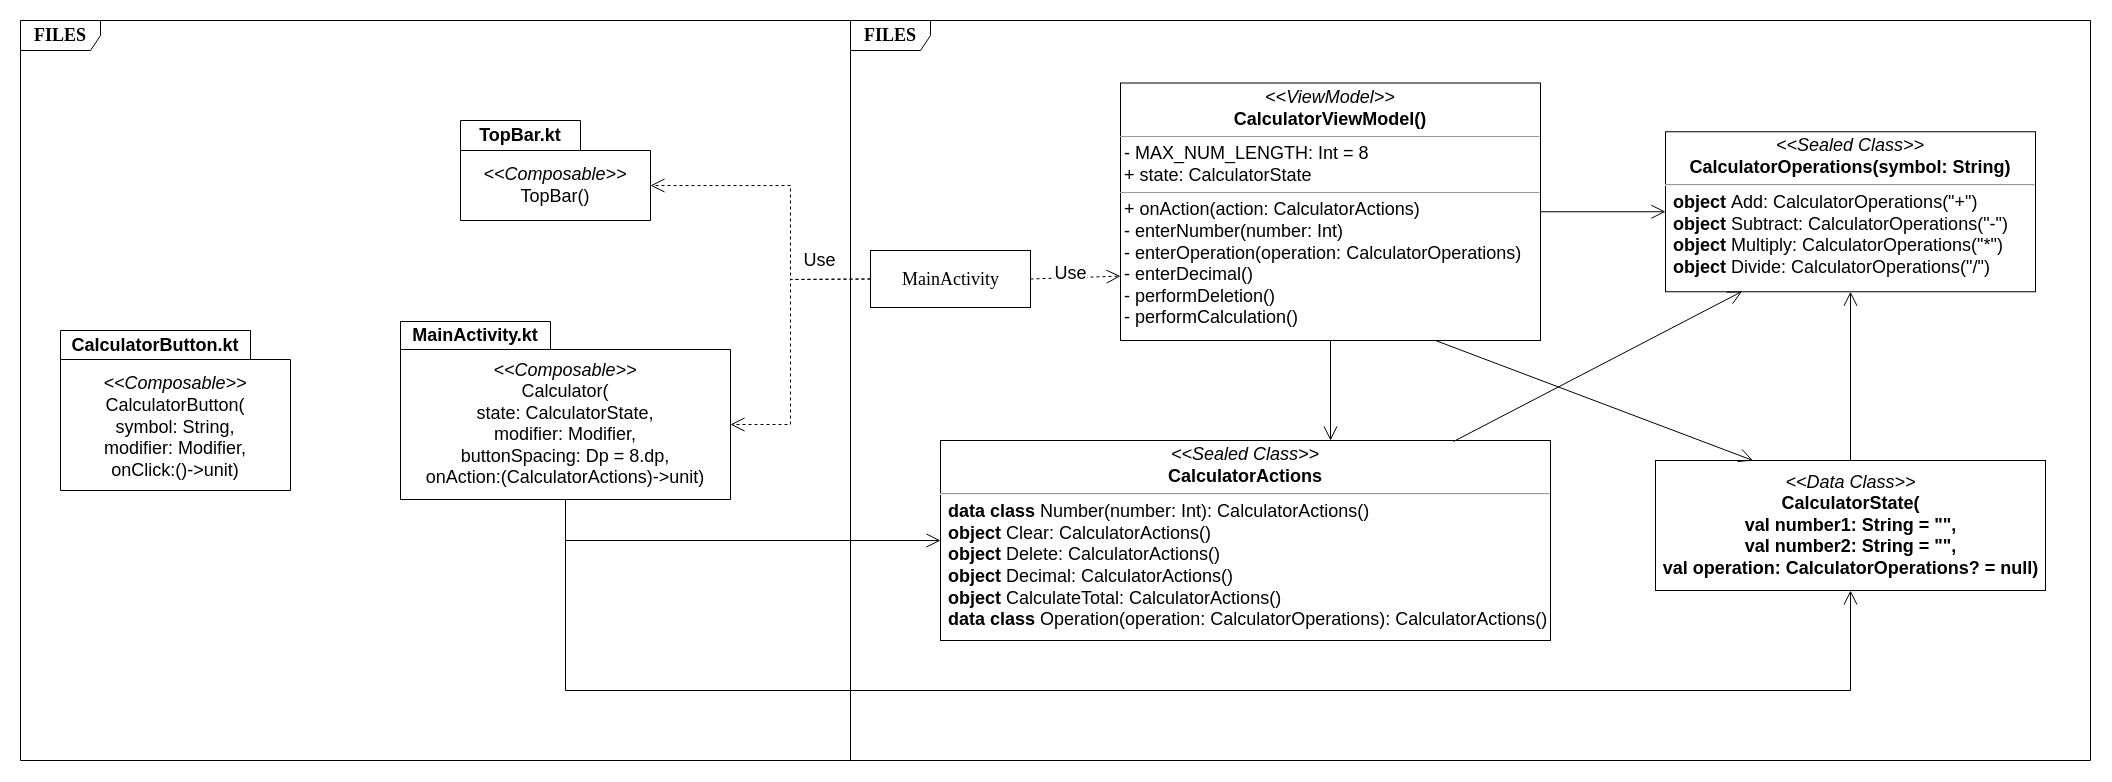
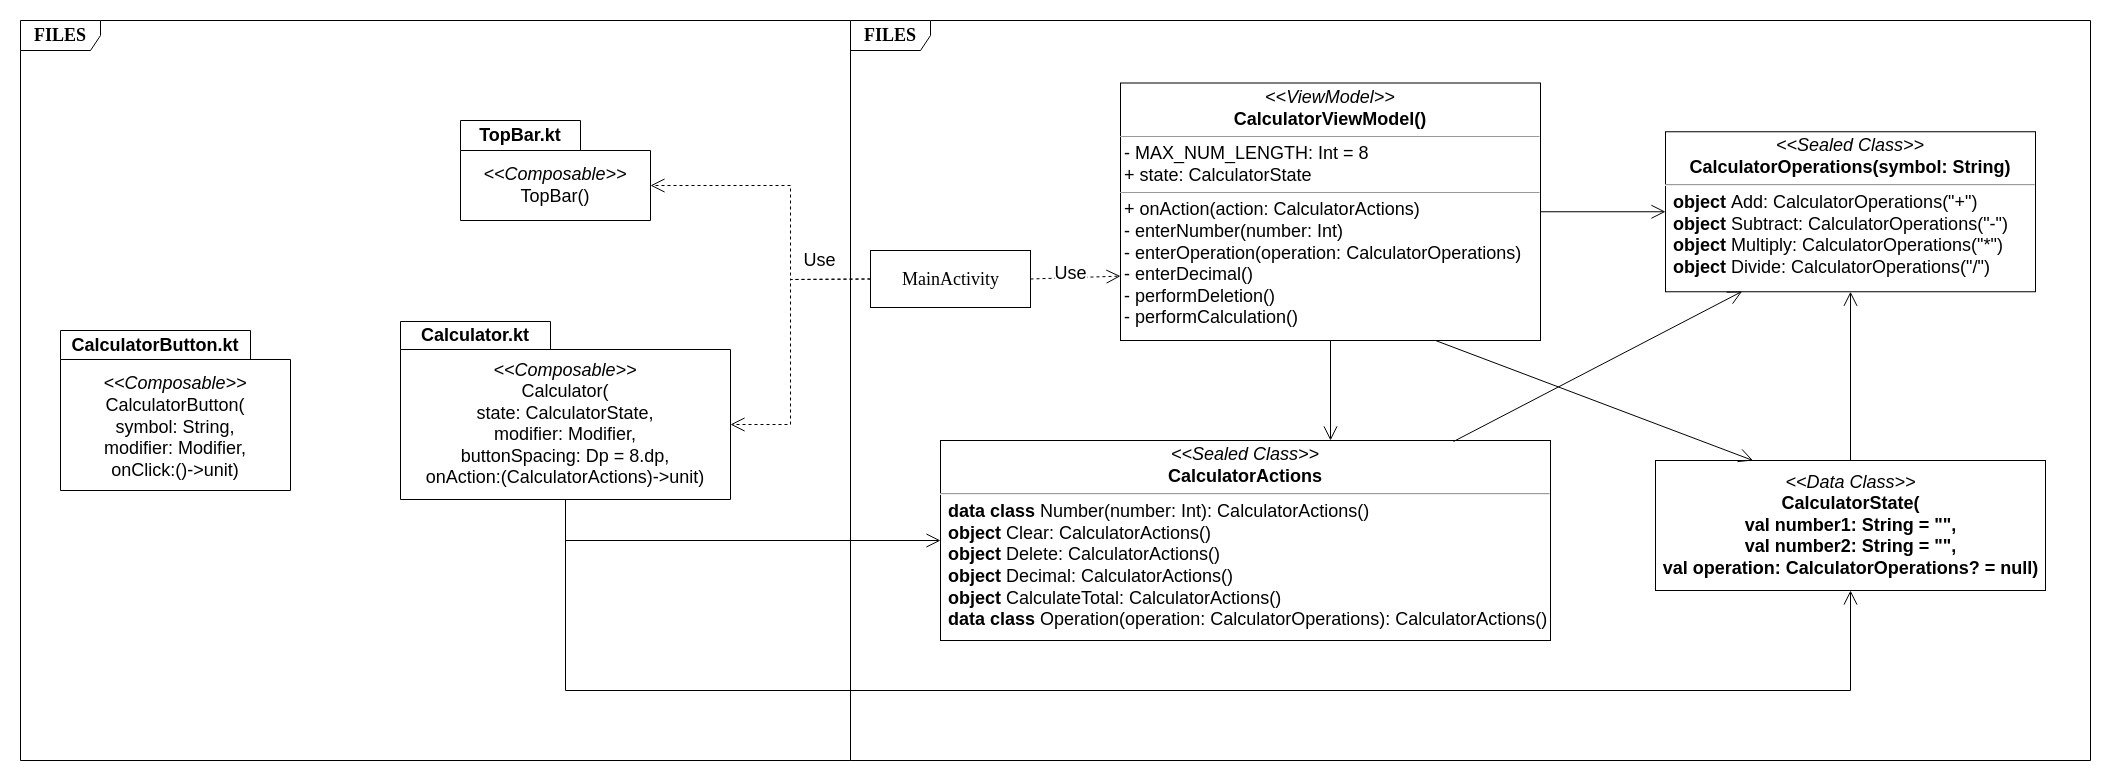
(476, 336) -> (476, 336)
